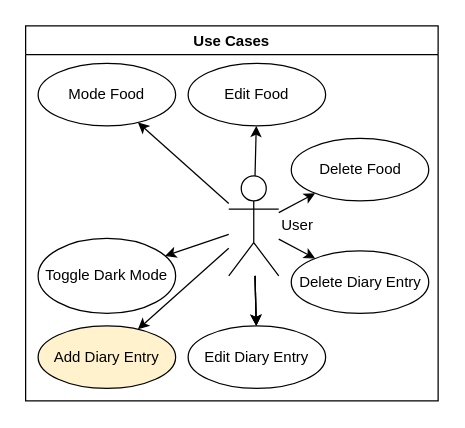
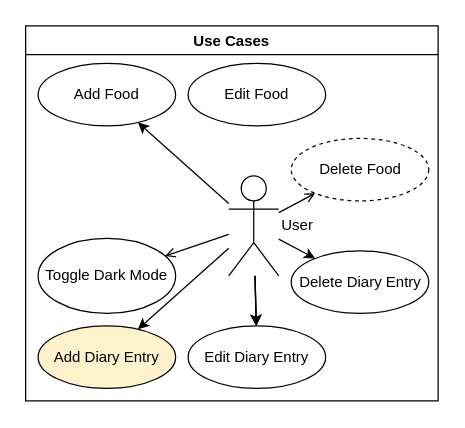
(107, 94) -> (107, 94)
(256, 155) -> none
(360, 169) -> (360, 169)
(306, 198) -> (309, 196)
(175, 253) -> (173, 253)
